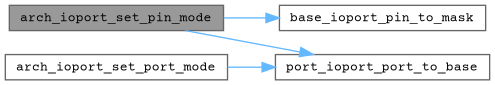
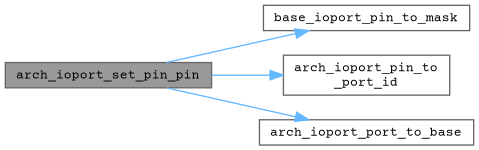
(116, 18) -> (108, 75)
(116, 67) -> none
(383, 67) -> (367, 132)
none -> (367, 75)
